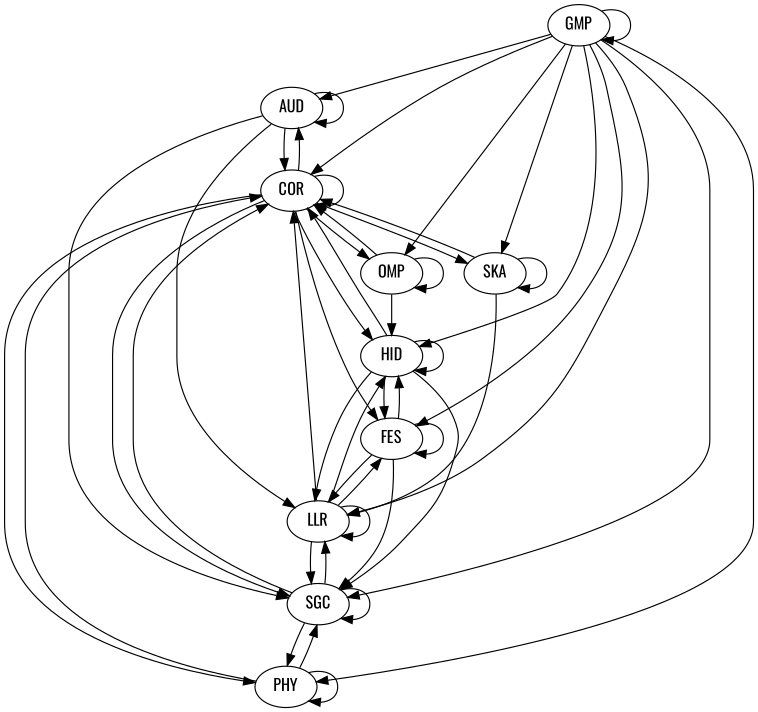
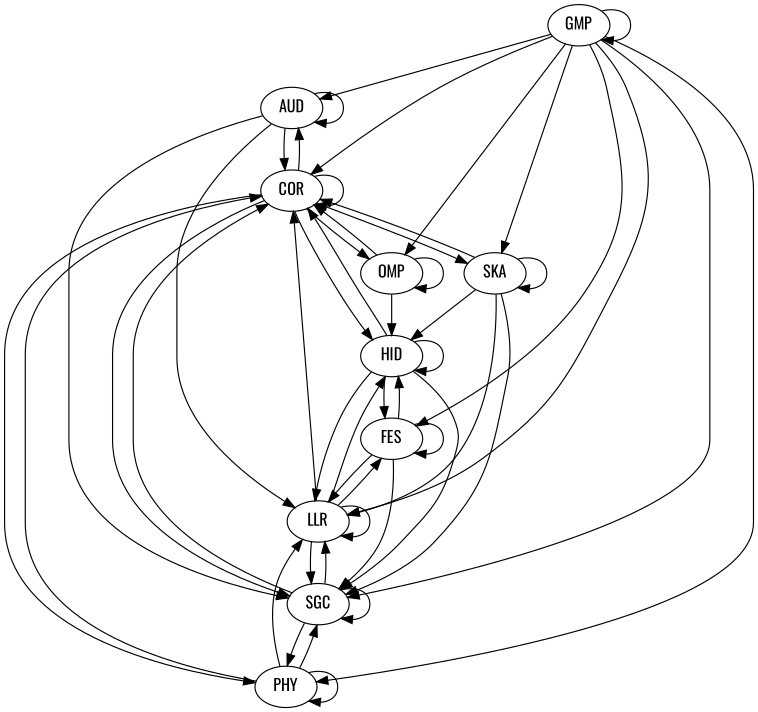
(583, 240) -> (448, 311)
(325, 314) -> none
none -> (484, 470)
none -> (273, 606)
